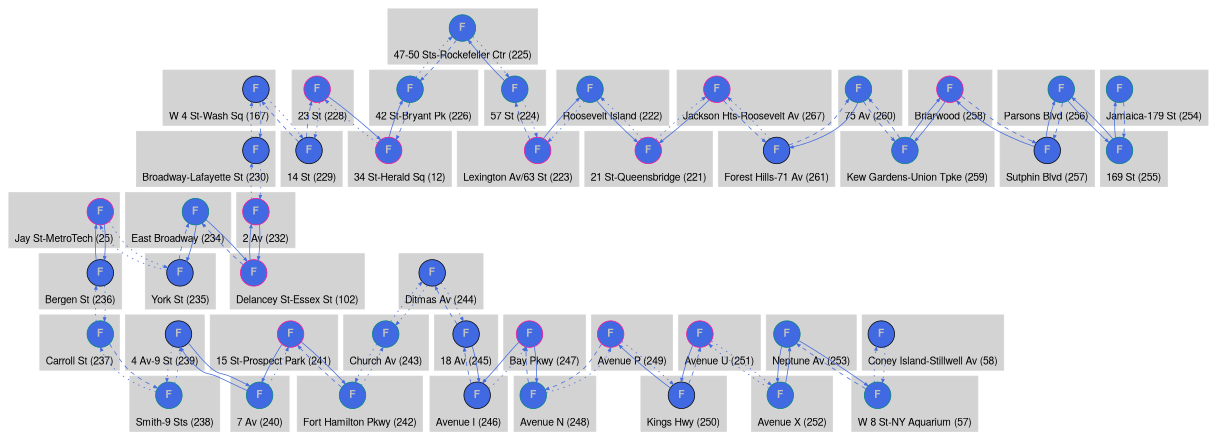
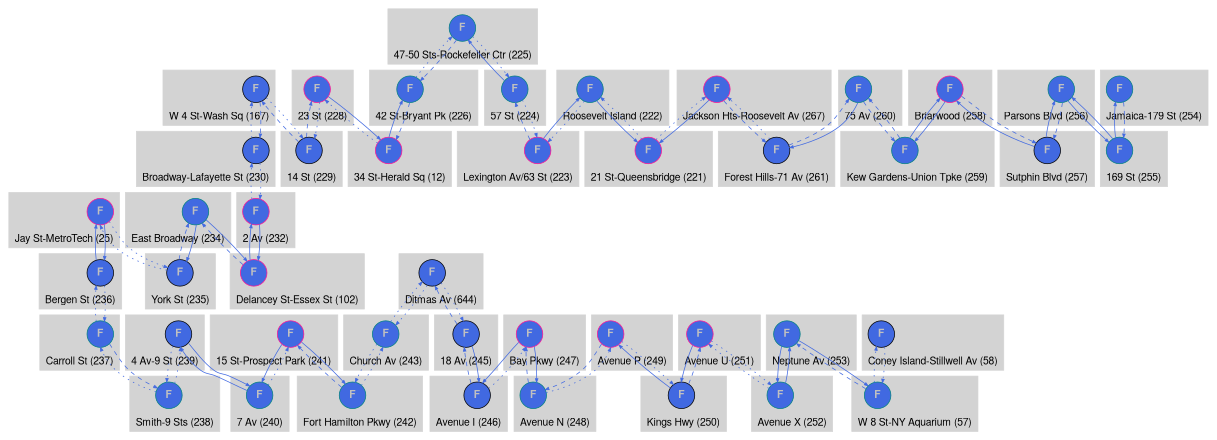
(441, 301) -> (441, 301)
